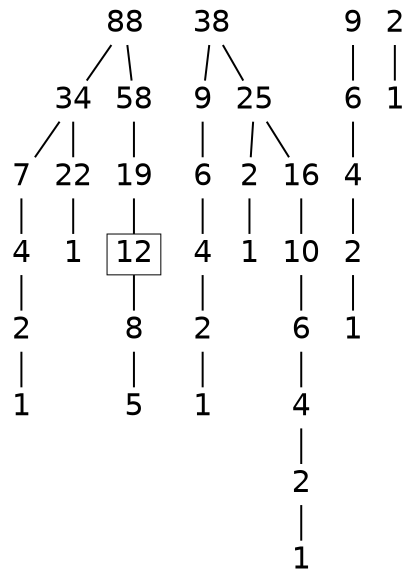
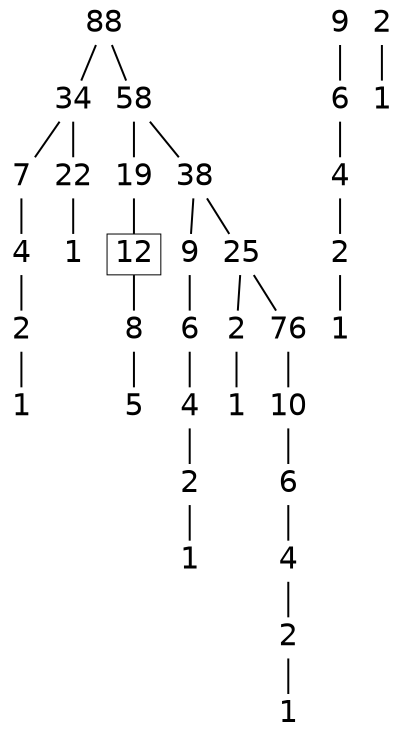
none -> (164, 139)
(301, 178) -> (288, 331)
